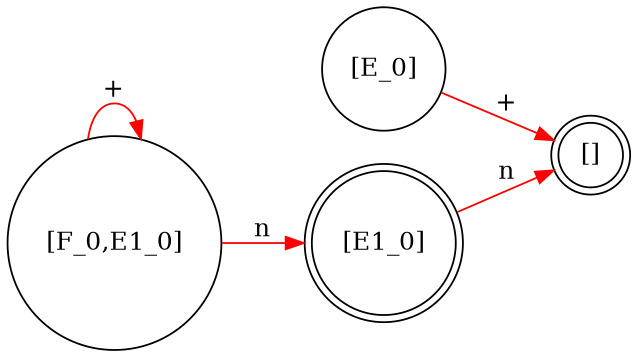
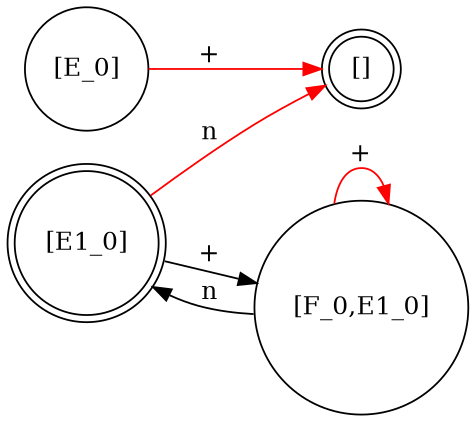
(254, 243) -> (211, 309)
none -> (202, 270)
